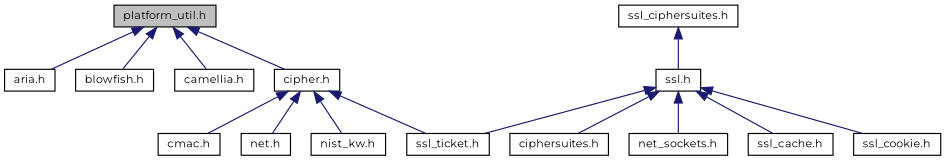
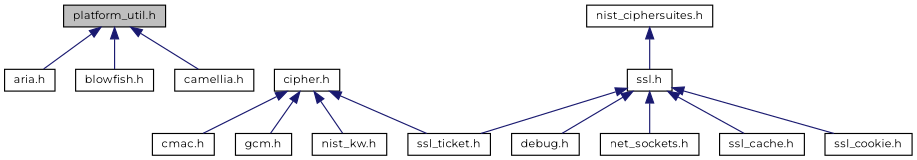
(678, 16) -> (650, 16)
(241, 50) -> none
(266, 144) -> (264, 144)
(559, 144) -> (545, 144)
